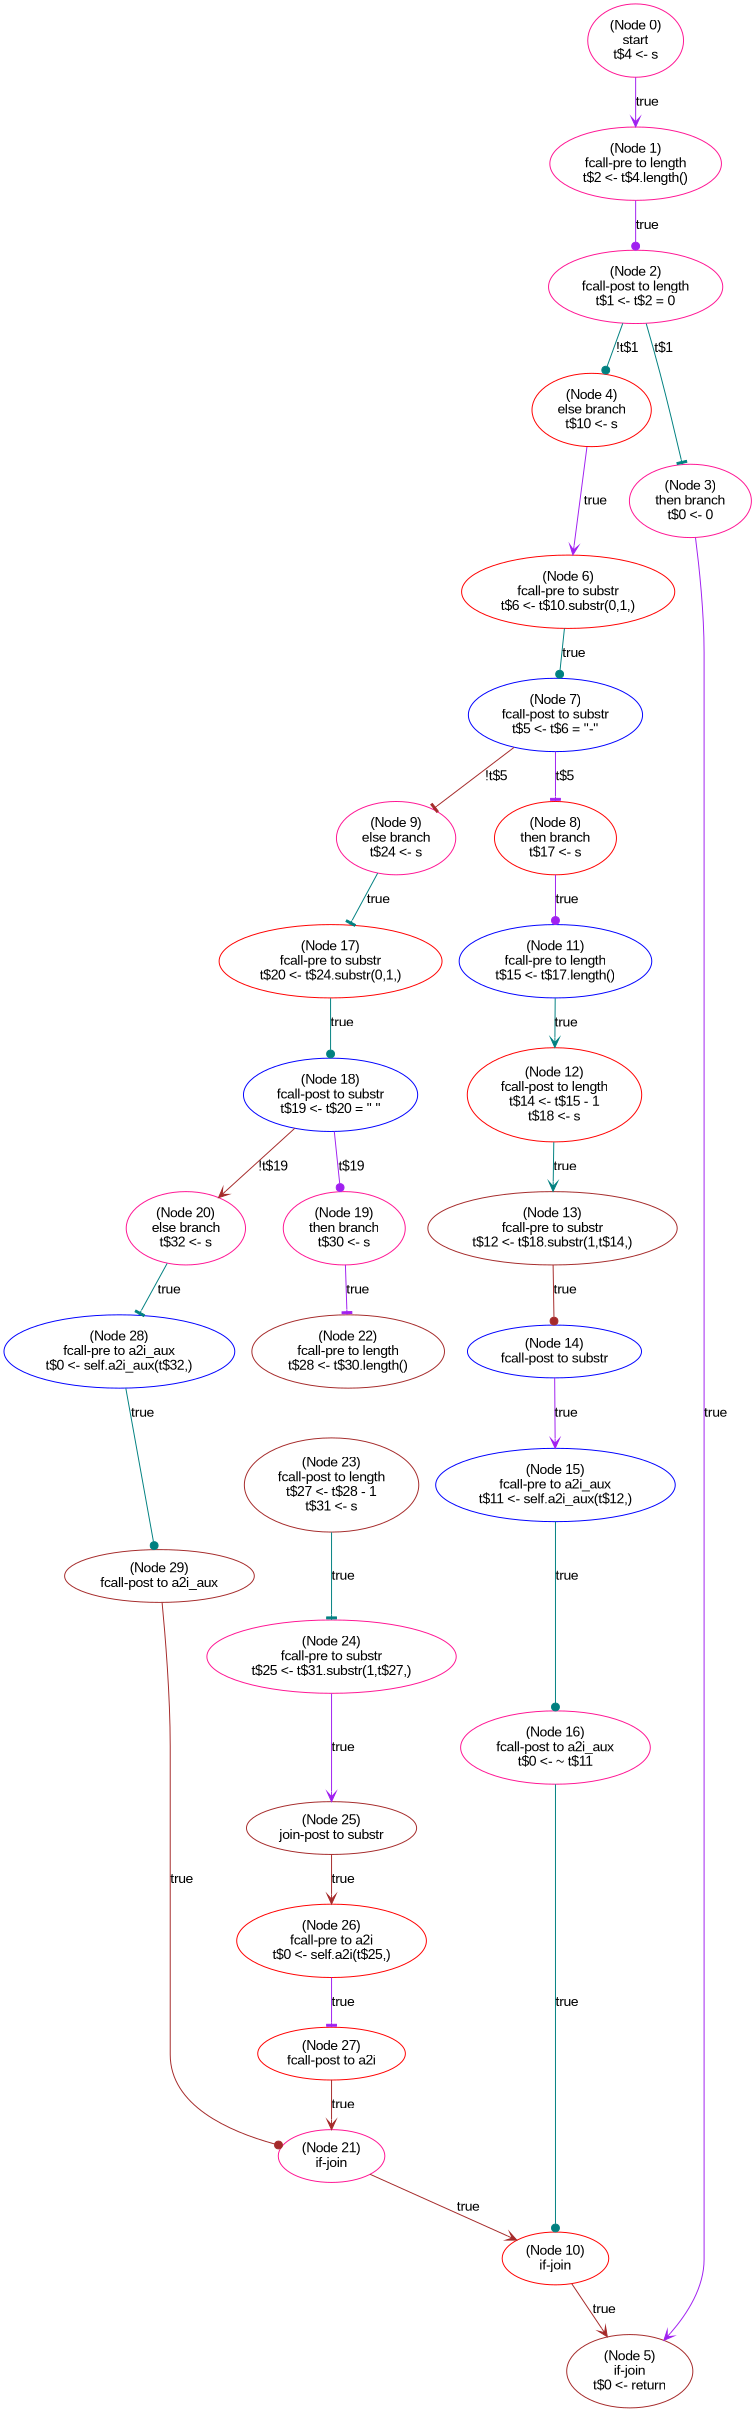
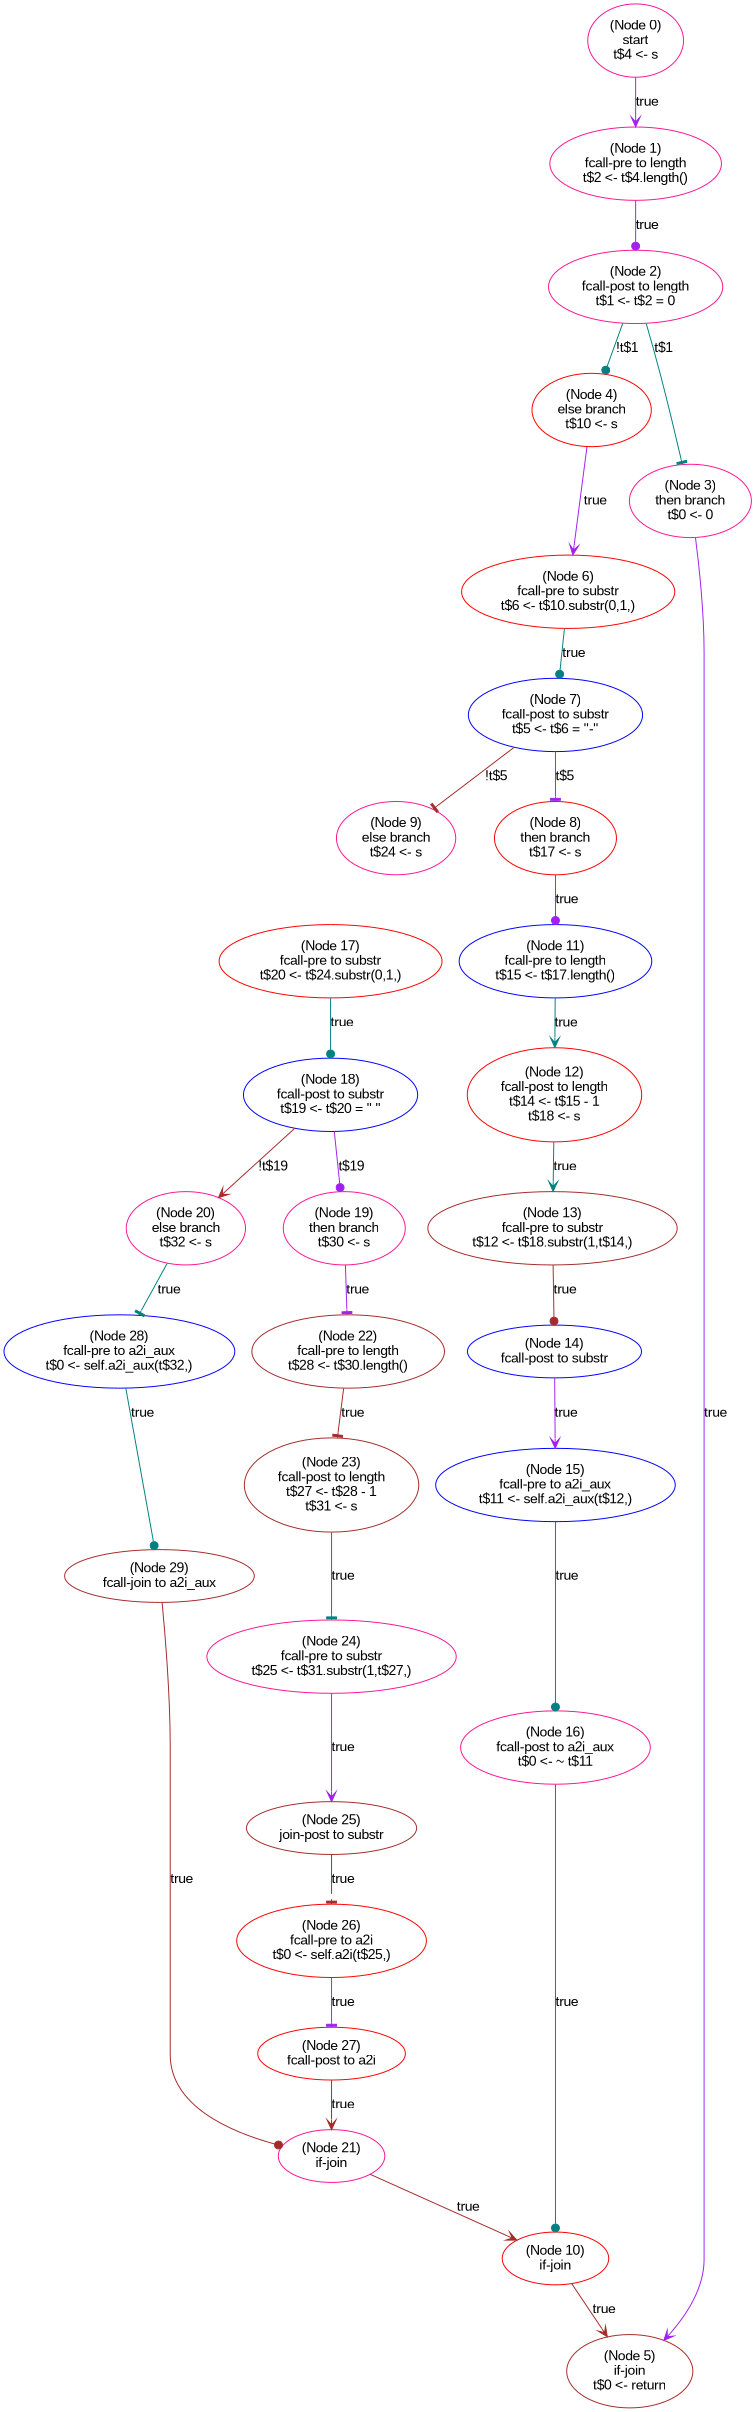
(365, 897) -> none
none -> (341, 1411)
(159, 1576) -> (159, 1576)
(332, 1874) -> (332, 1874)
